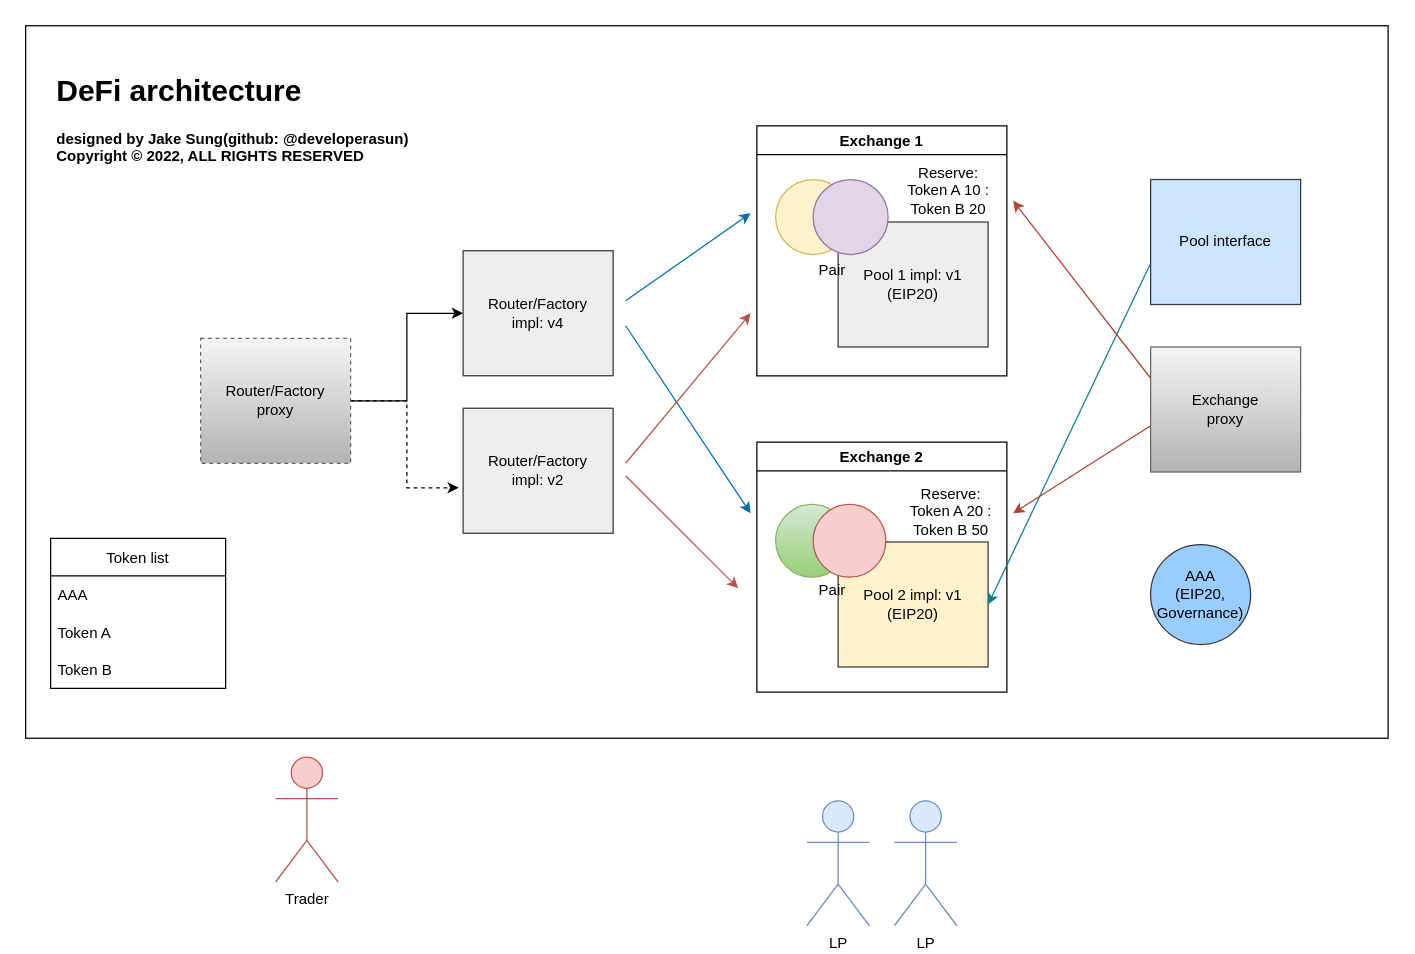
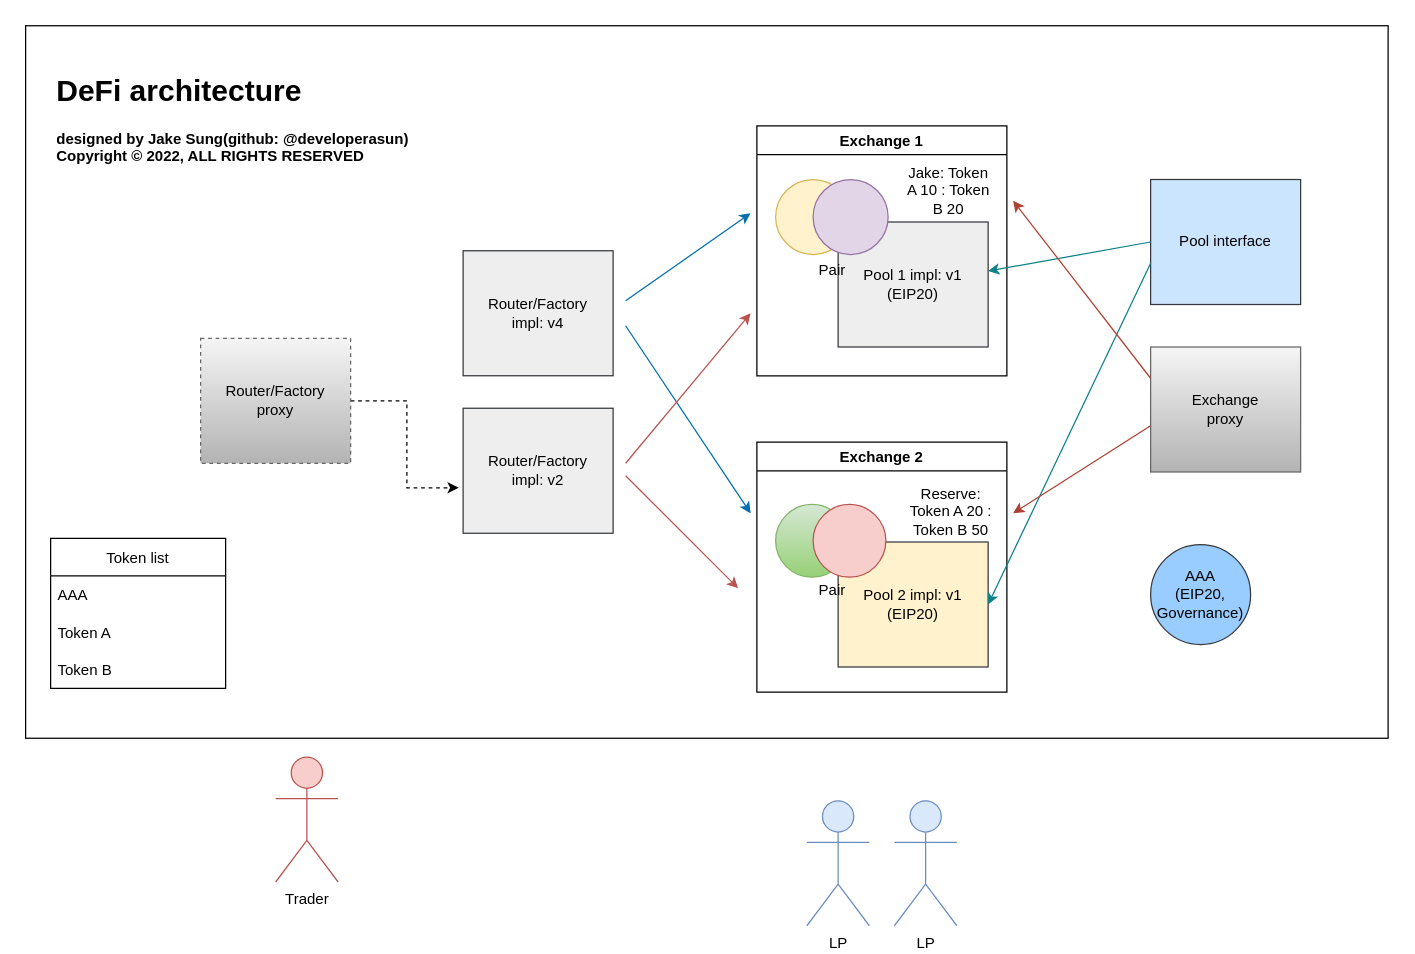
(949, 191) -> (949, 191)
none -> (1074, 256)
(407, 332) -> none
